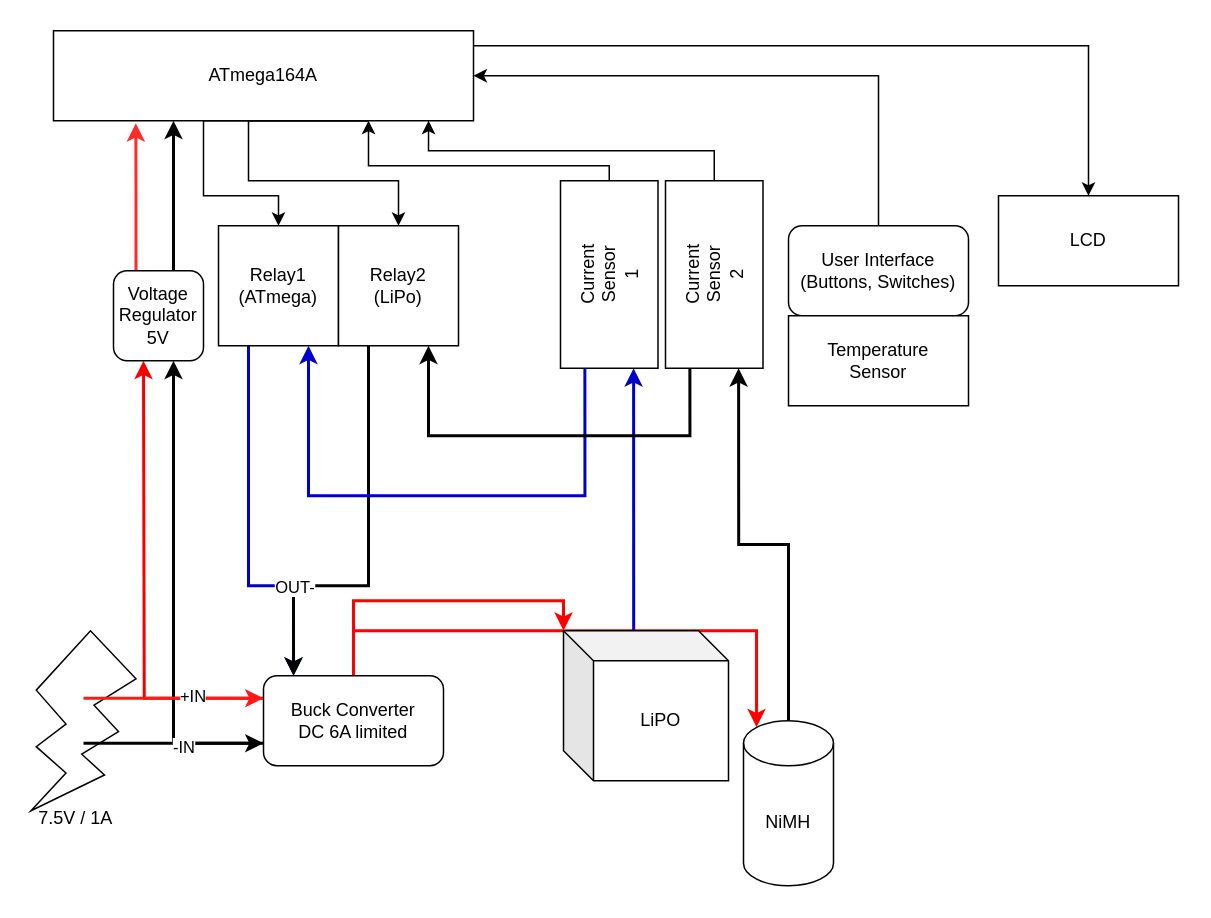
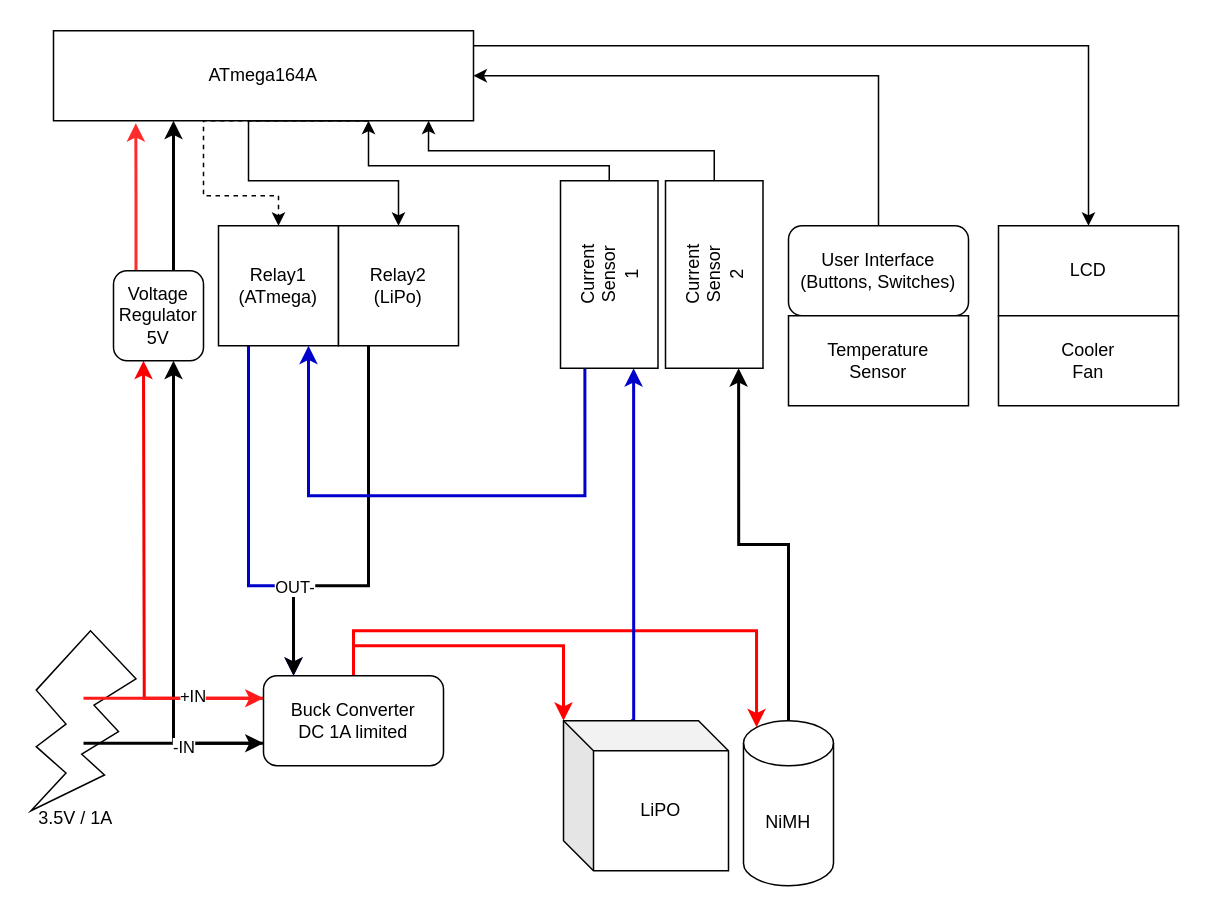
(211, 196) -> (211, 196)
(1088, 241) -> (1088, 271)
none -> (1088, 361)
(554, 436) -> none
(646, 706) -> (646, 796)
(353, 721) -> (353, 721)
(76, 818) -> (76, 818)
